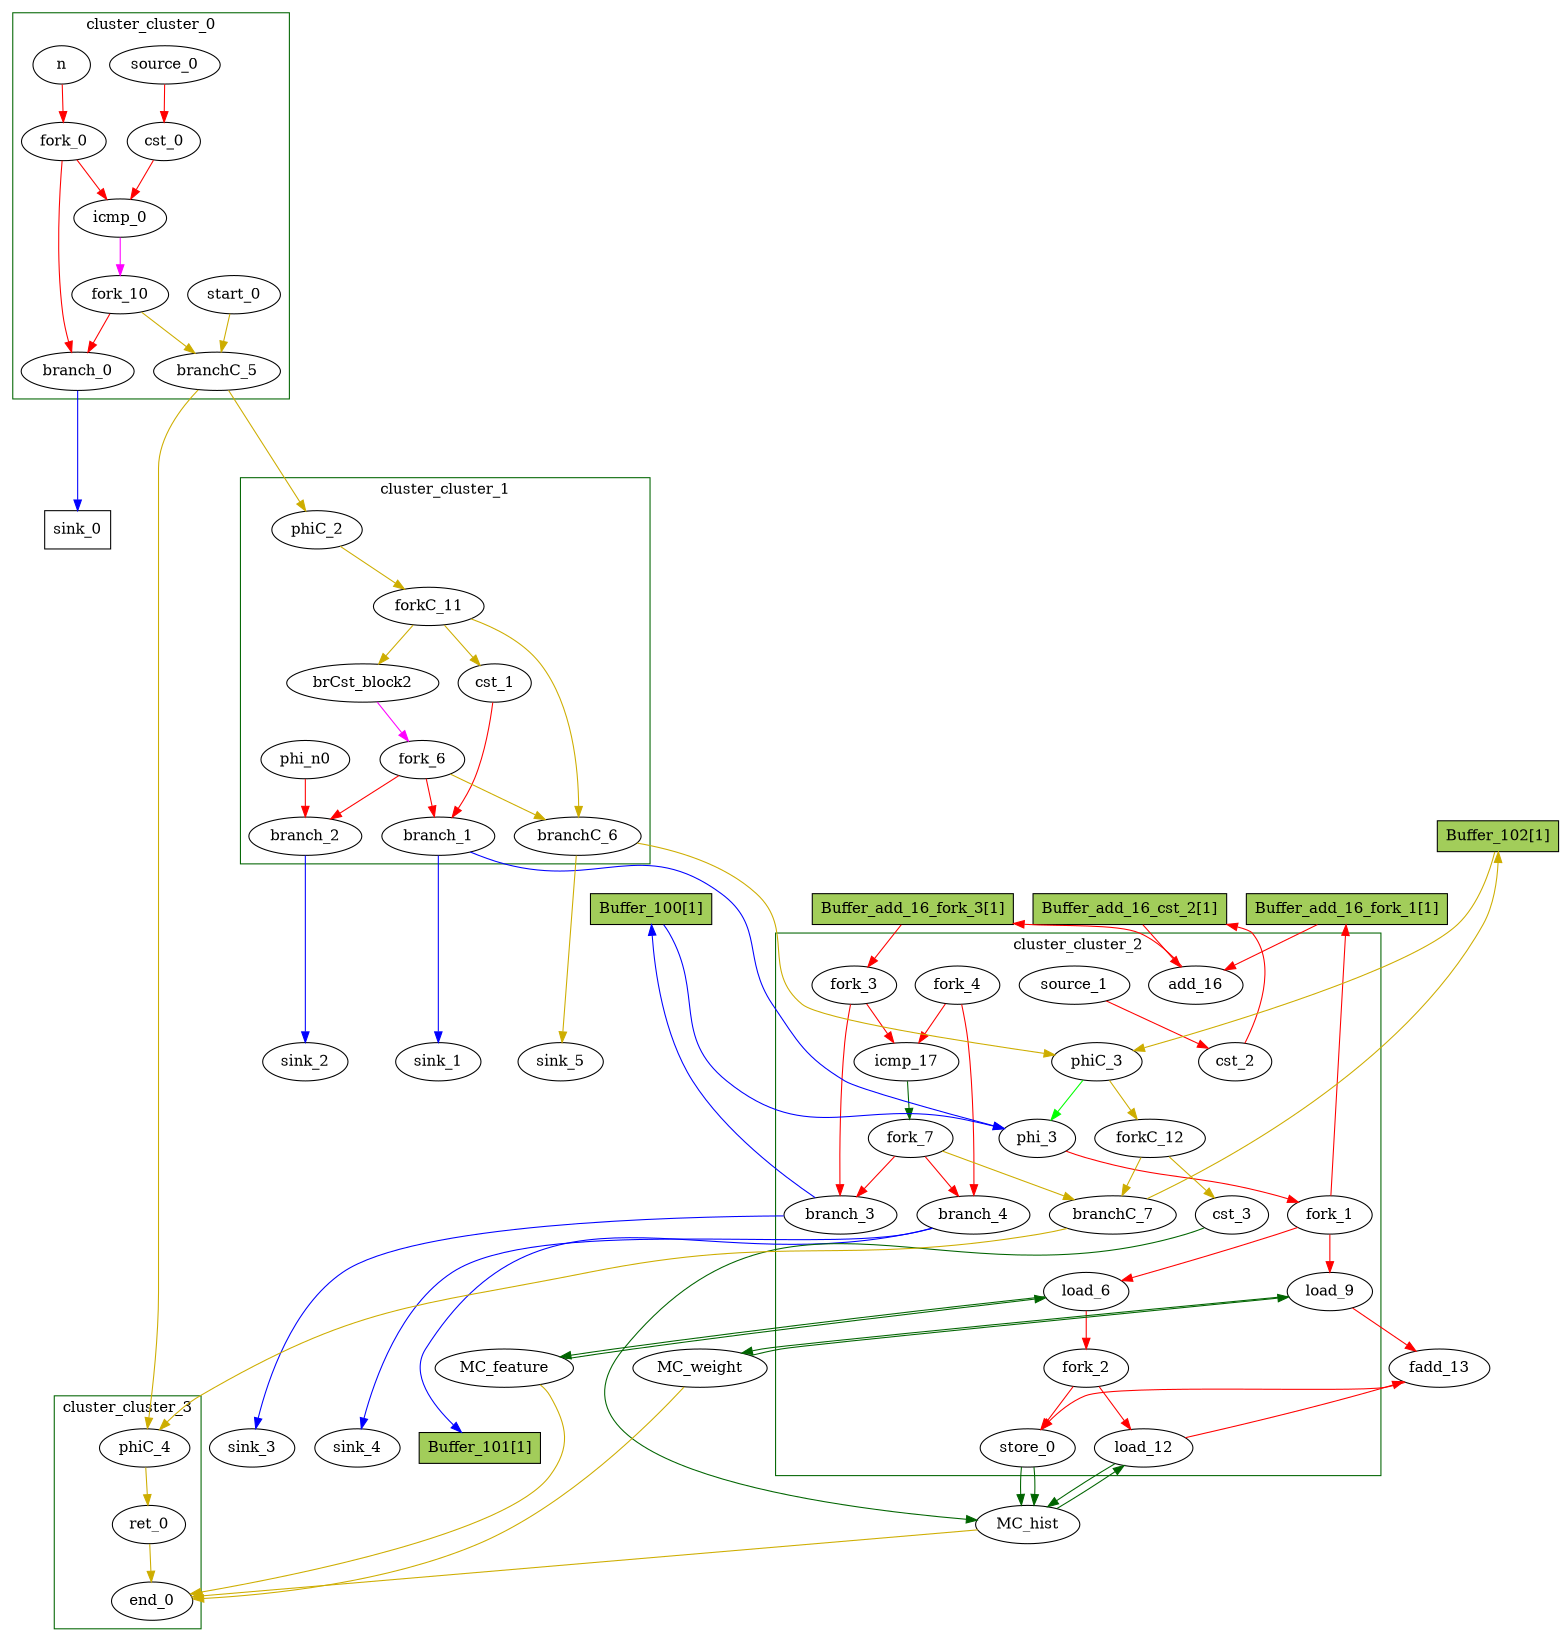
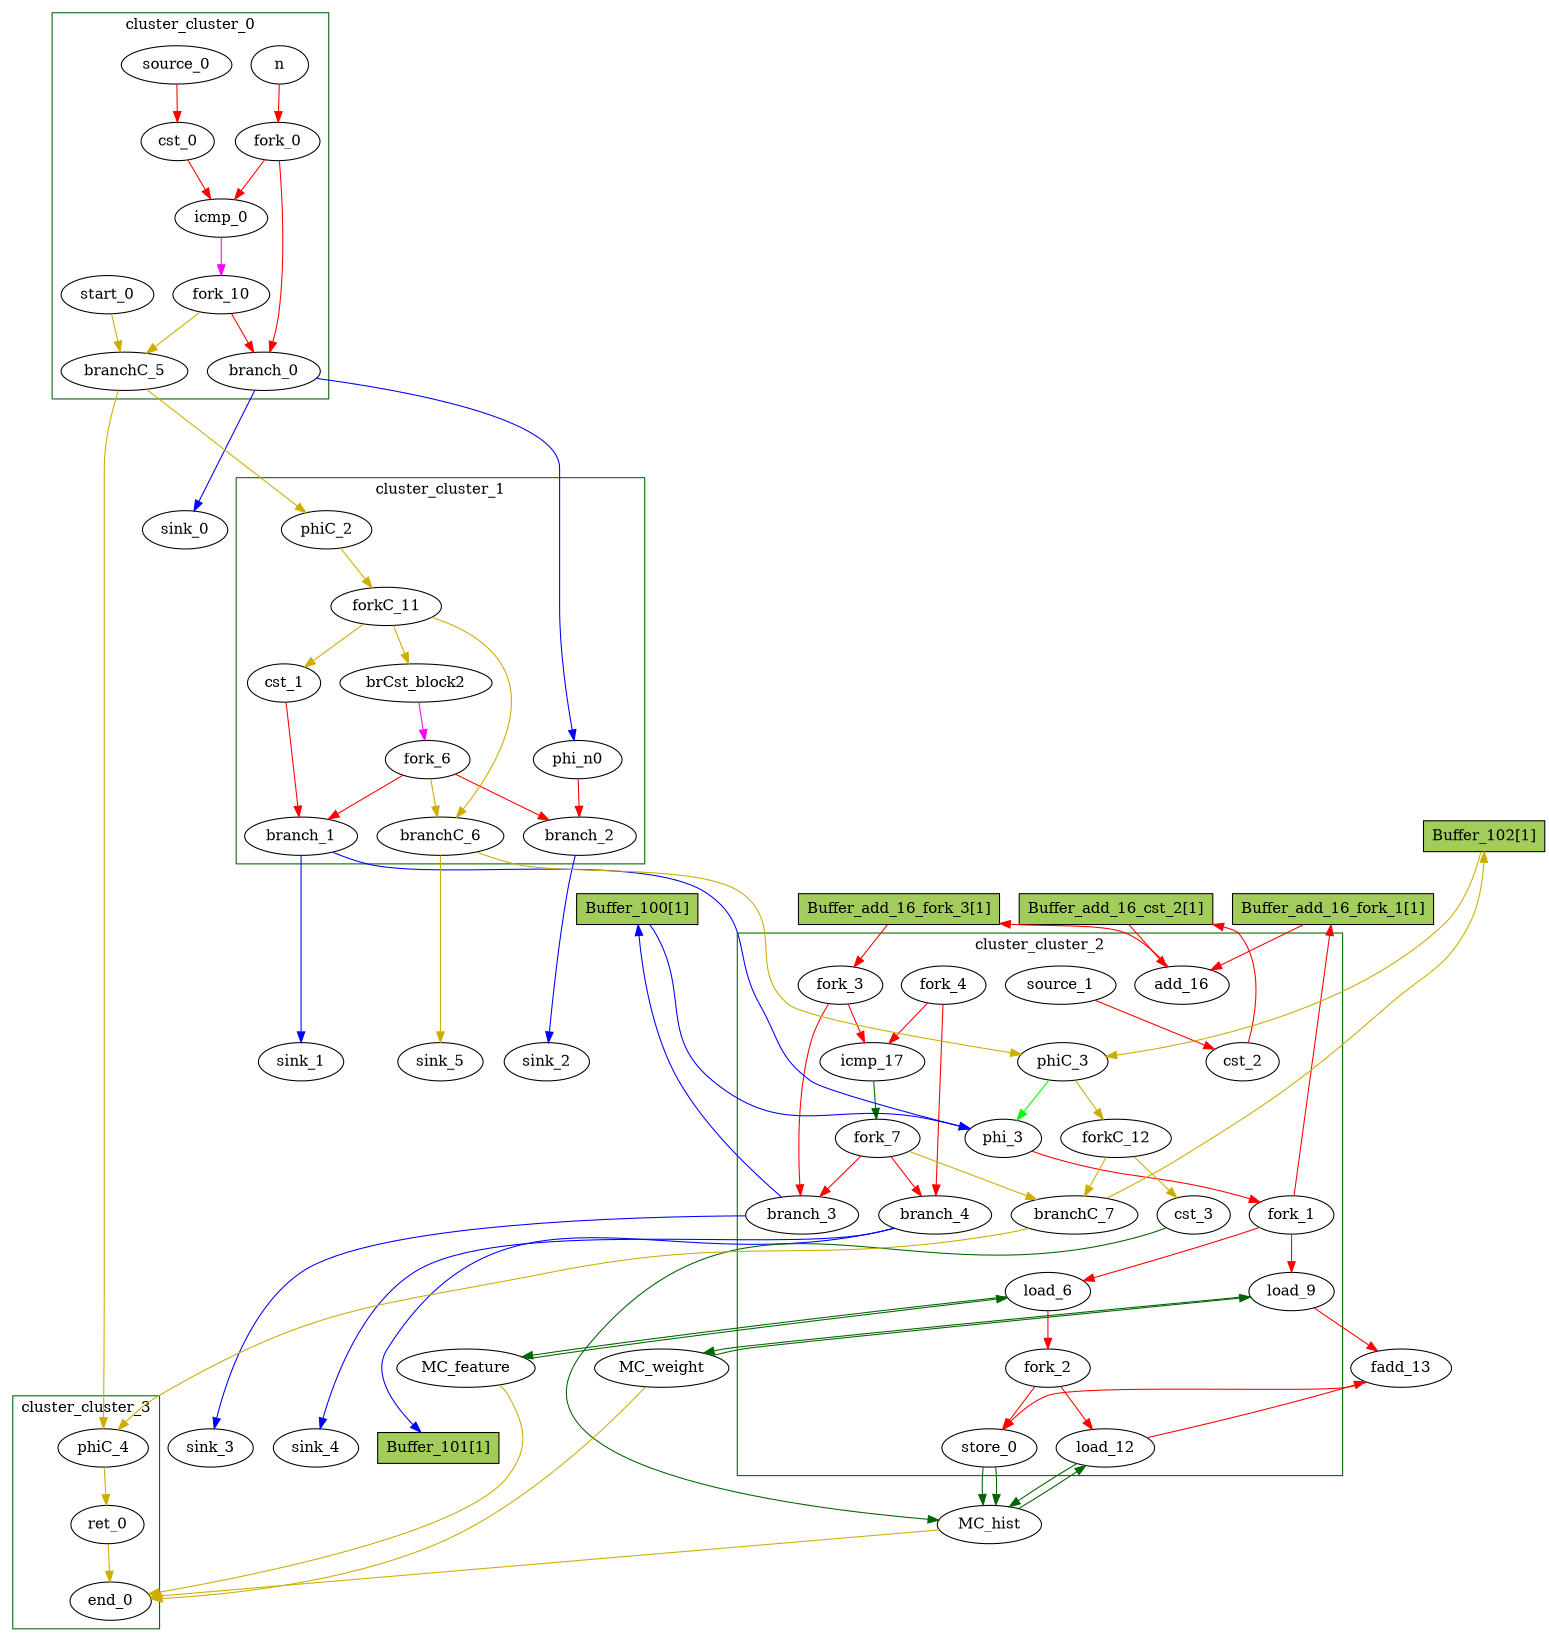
none -> (558, 465)
(78, 530) -> (185, 530)
